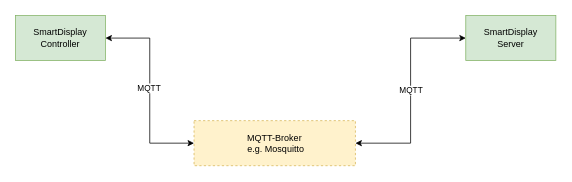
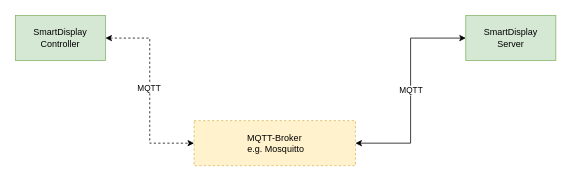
(150, 138) -> (150, 138)
